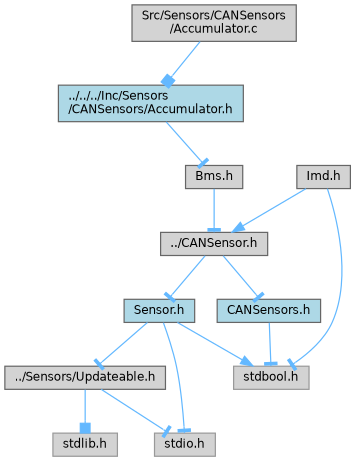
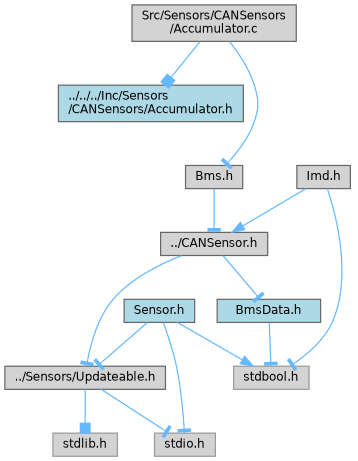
(183, 141) -> (258, 102)
(189, 275) -> (119, 294)
(269, 311) -> (269, 311)
